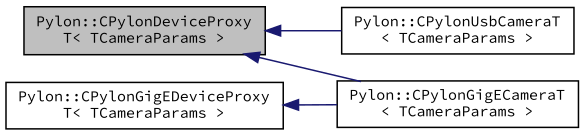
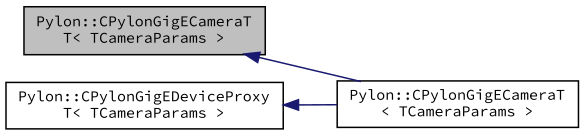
(145, 31) -> (145, 31)
(458, 31) -> none
